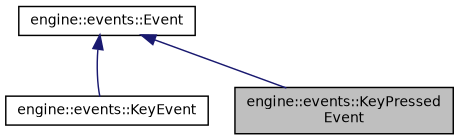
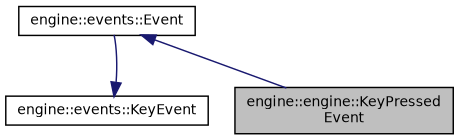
(97, 73) -> (117, 58)
(344, 111) -> (344, 111)
